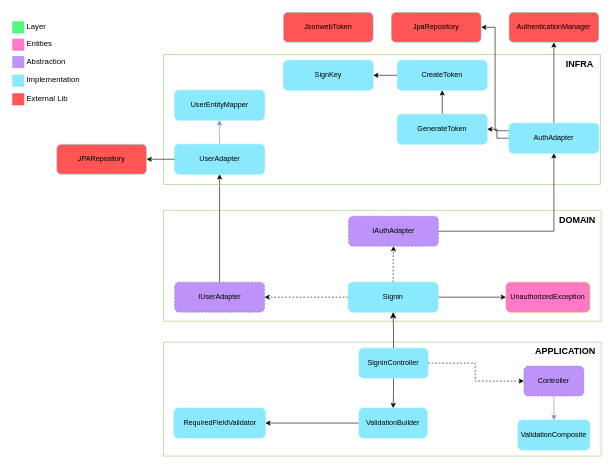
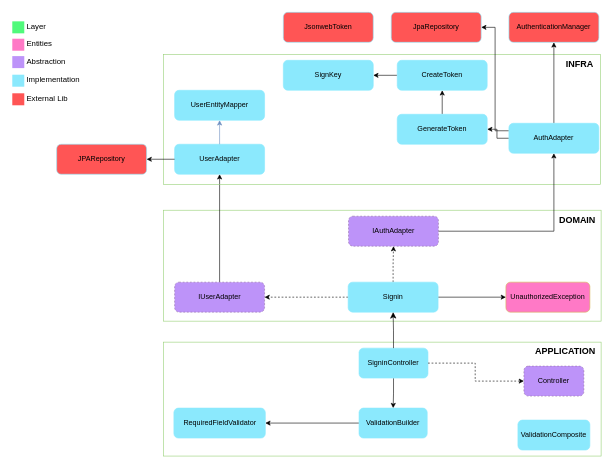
(554, 414) -> none
